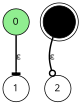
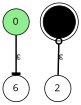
(50, 53) -> (58, 60)
(16, 89) -> (16, 89)
